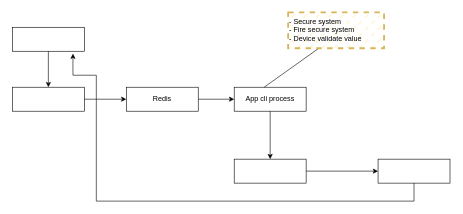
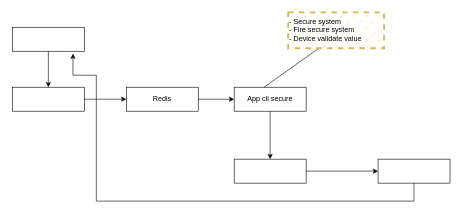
(270, 99) -> (270, 99)
